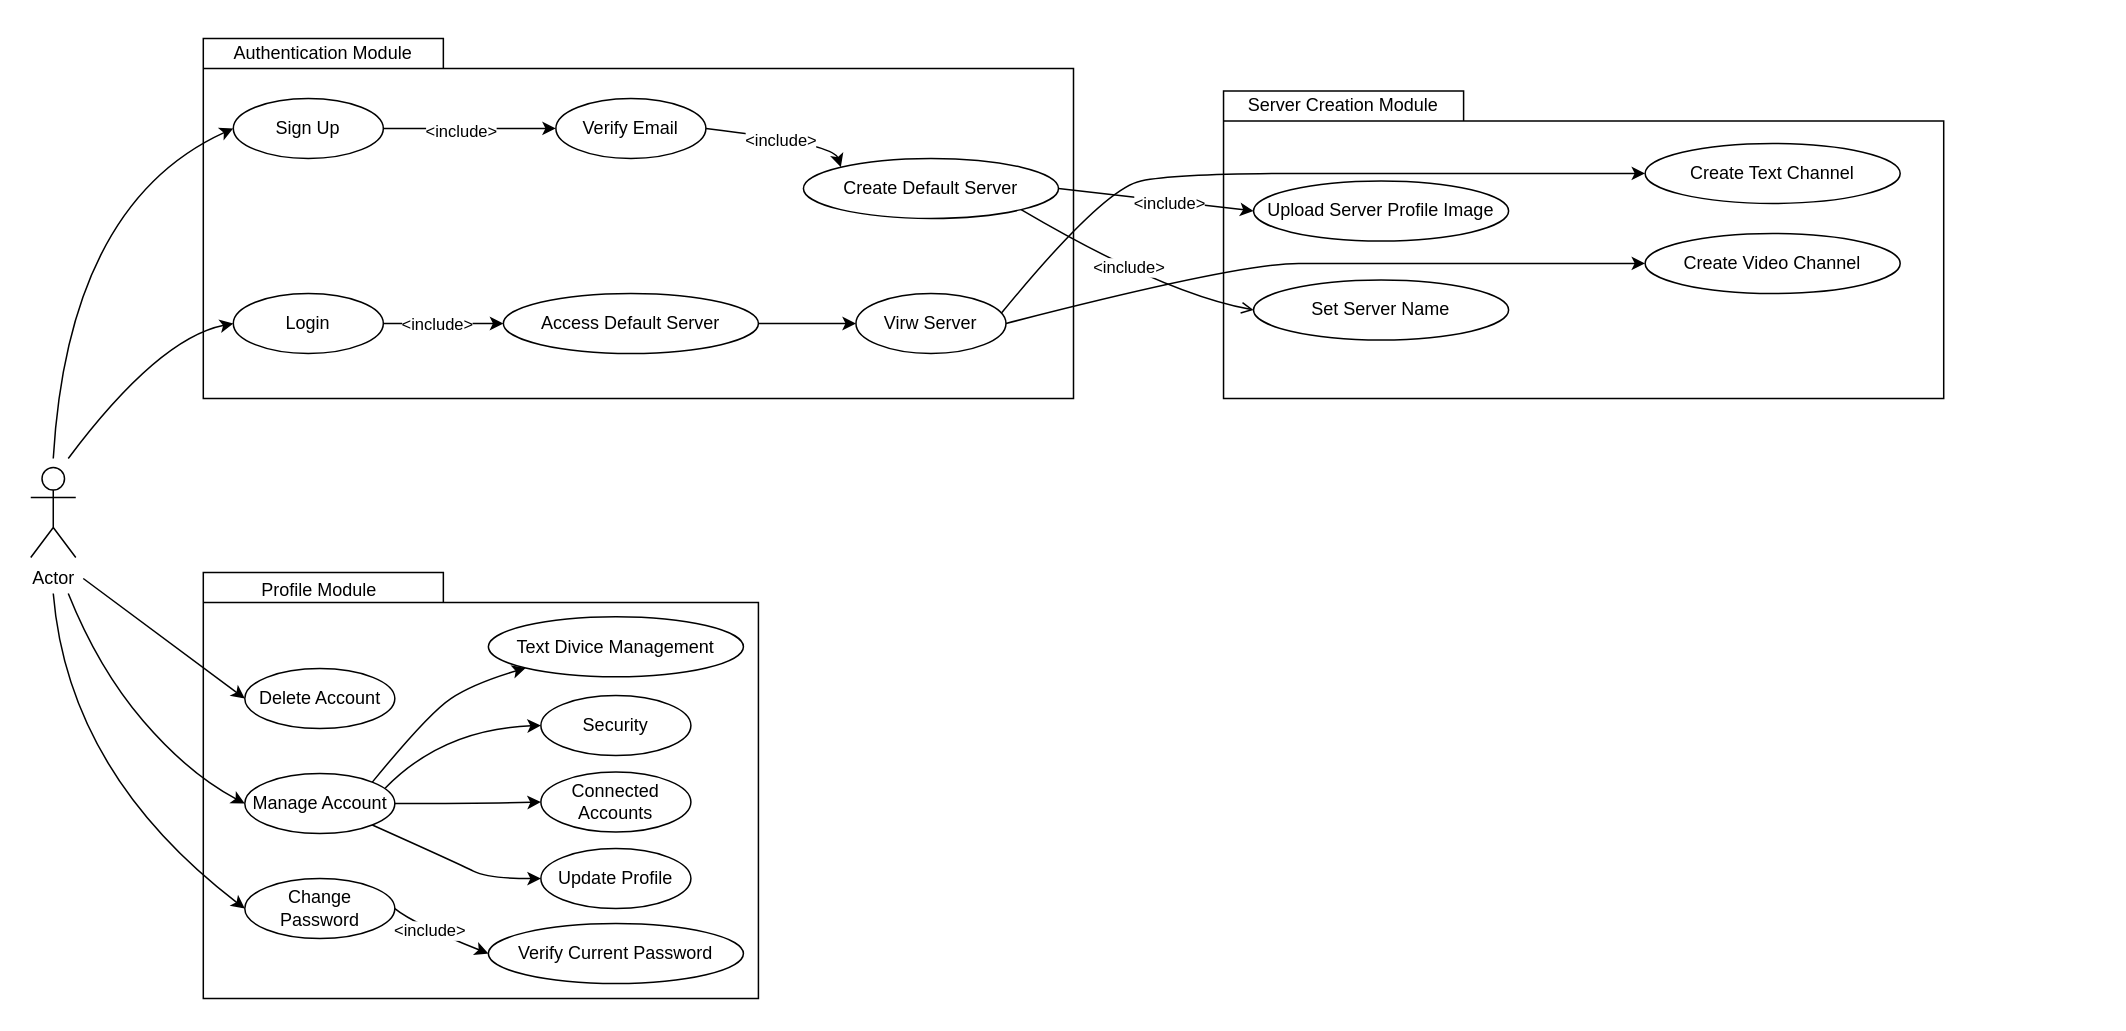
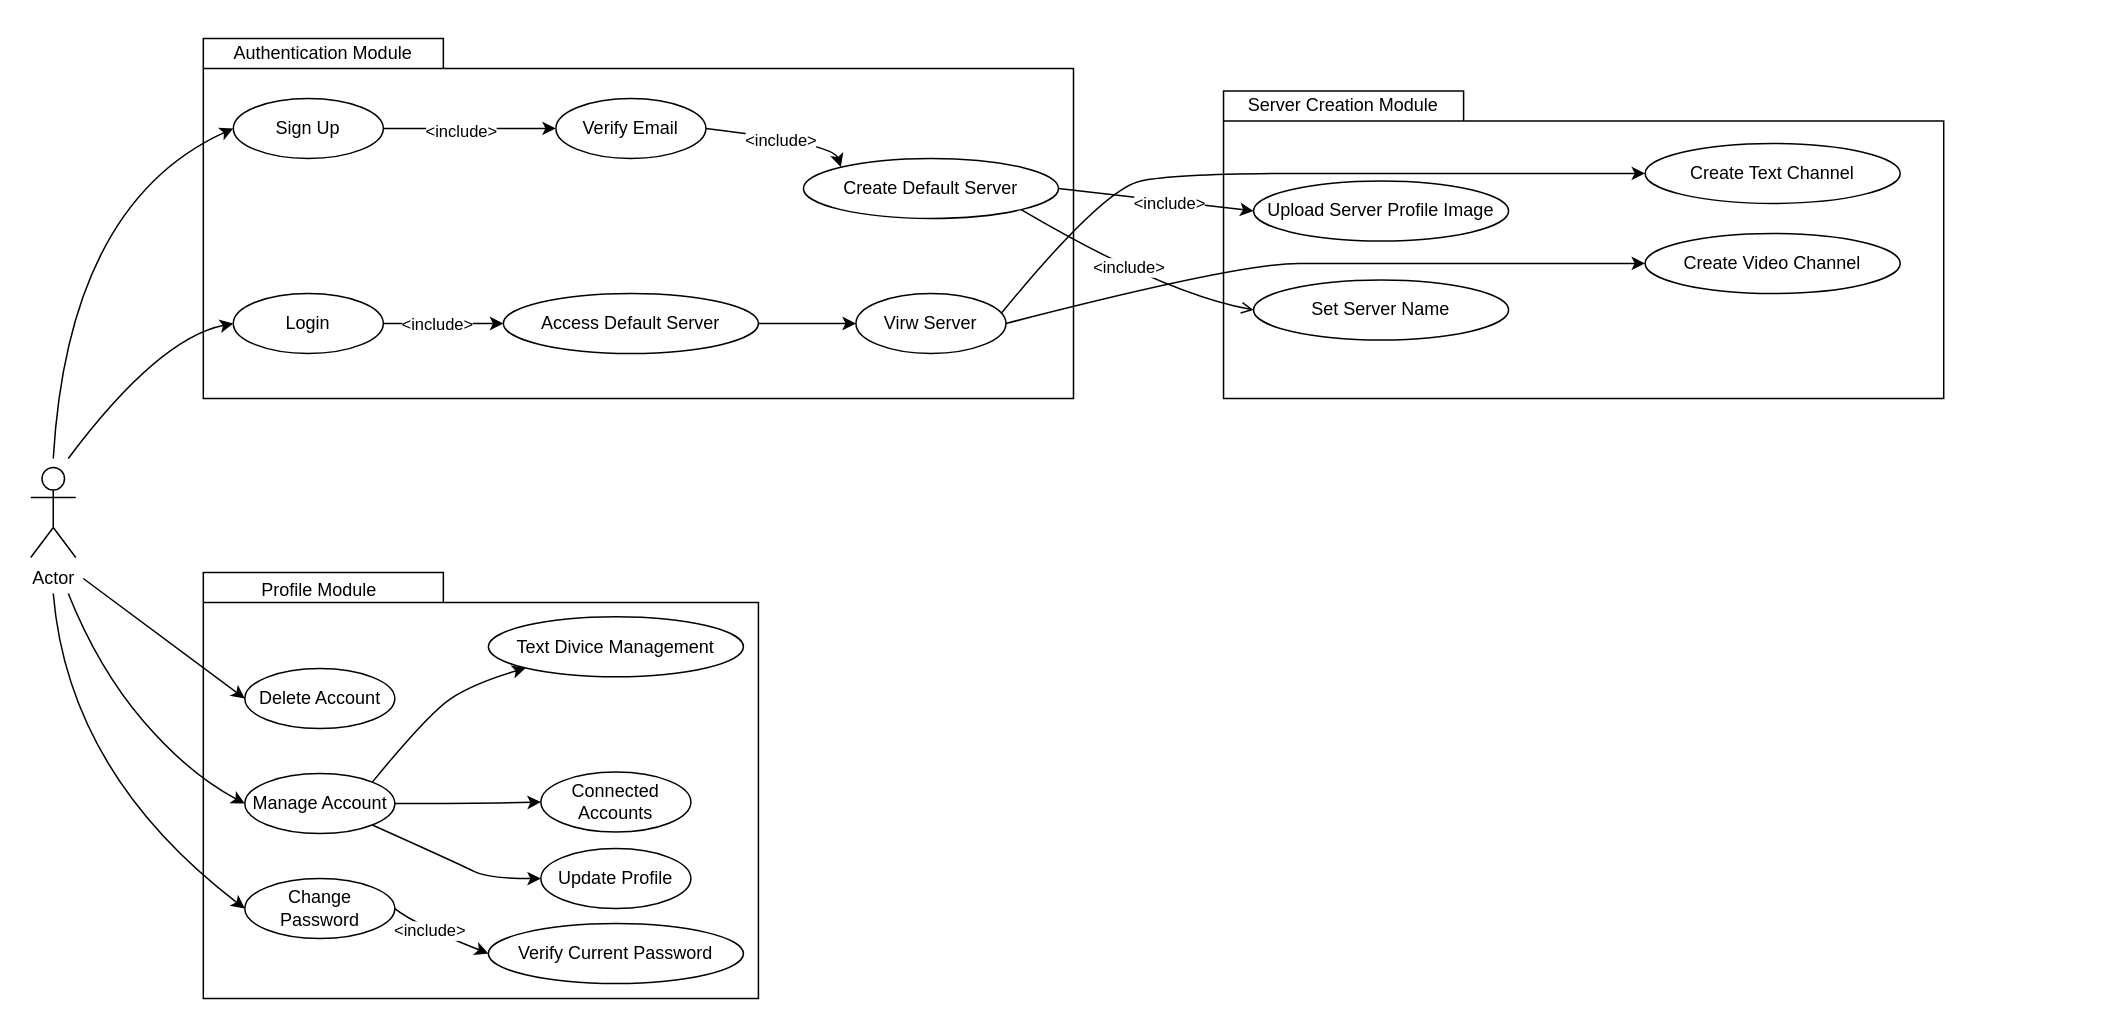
(616, 725) -> none
(452, 742) -> none
